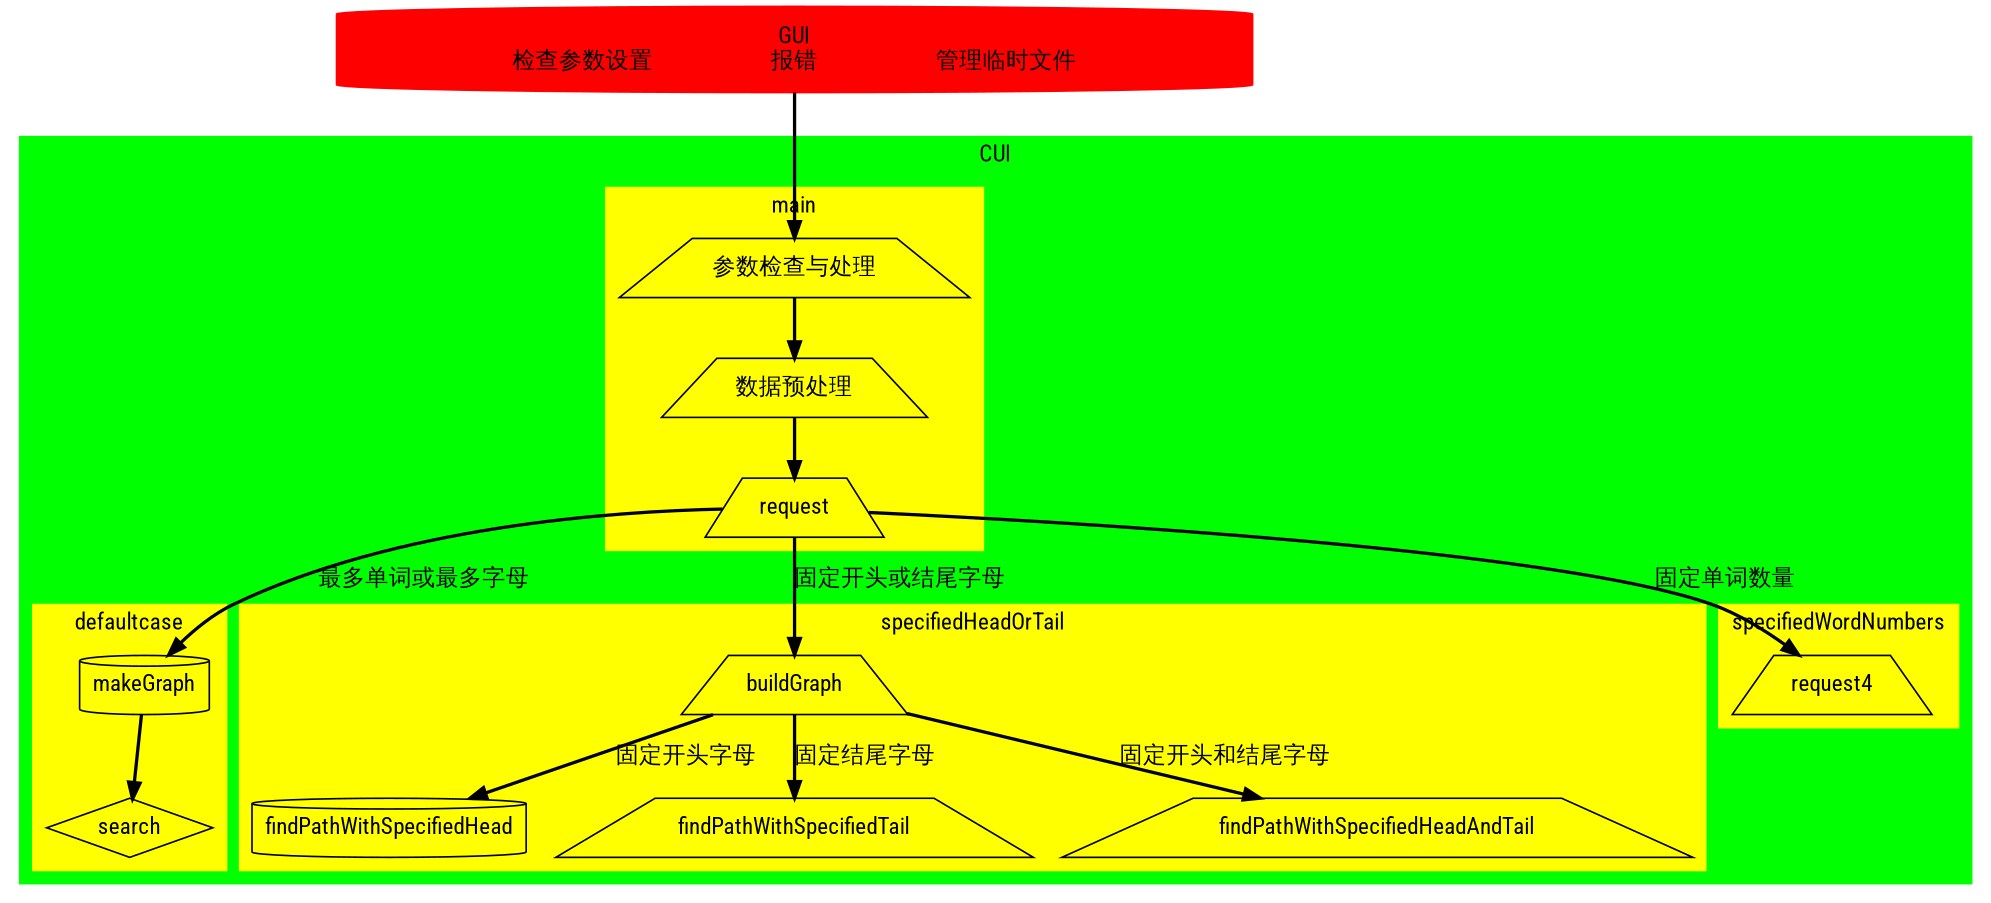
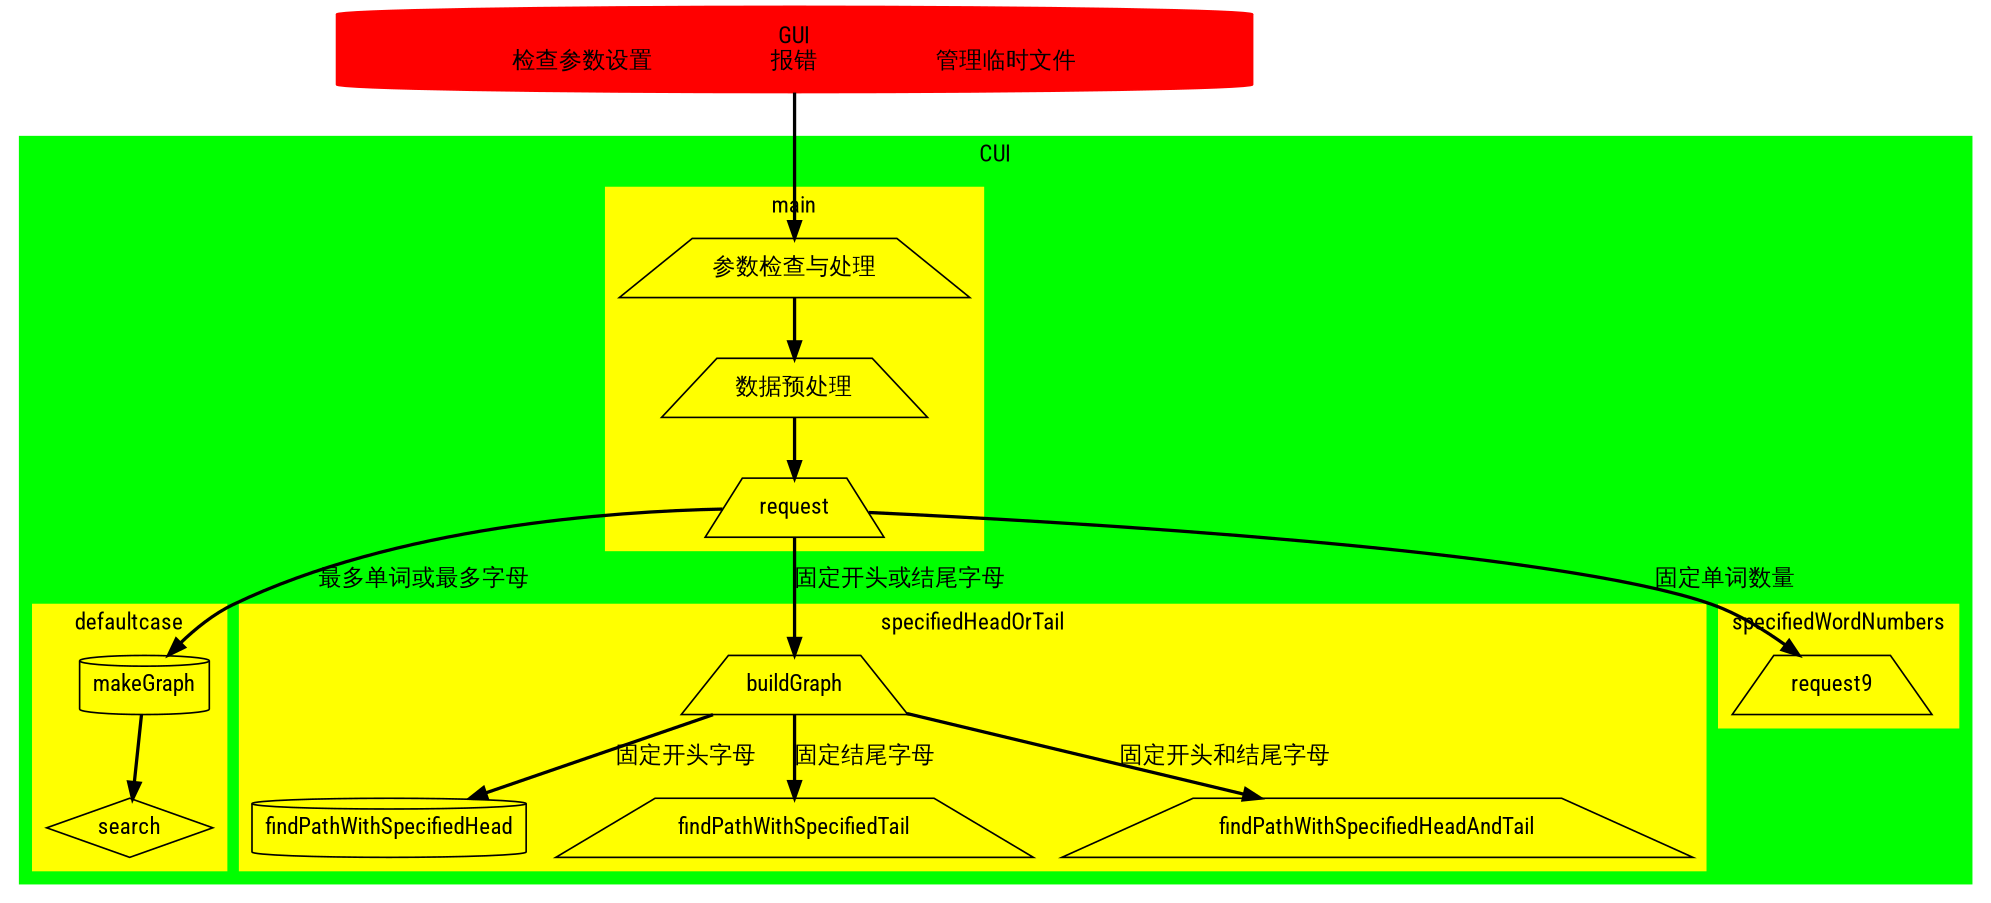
(1832, 685) -> (1832, 685)
